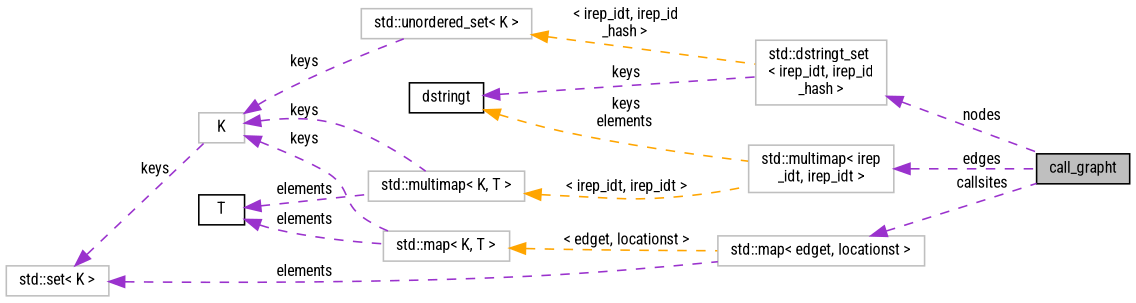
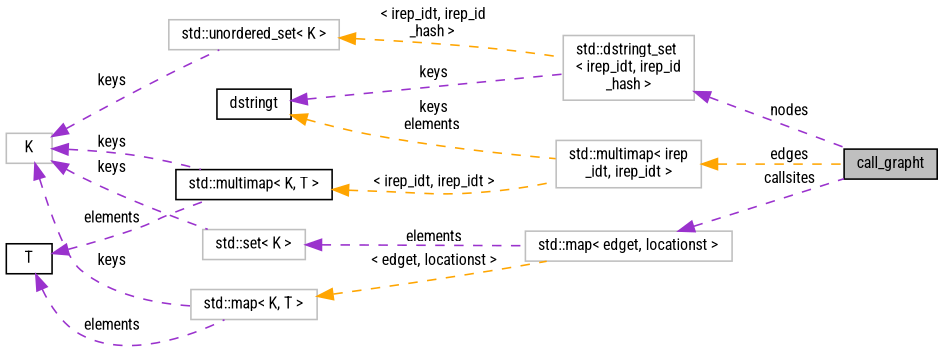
(973, 169) -> (781, 164)
(447, 186) -> (254, 185)
(146, 199) -> (136, 202)
